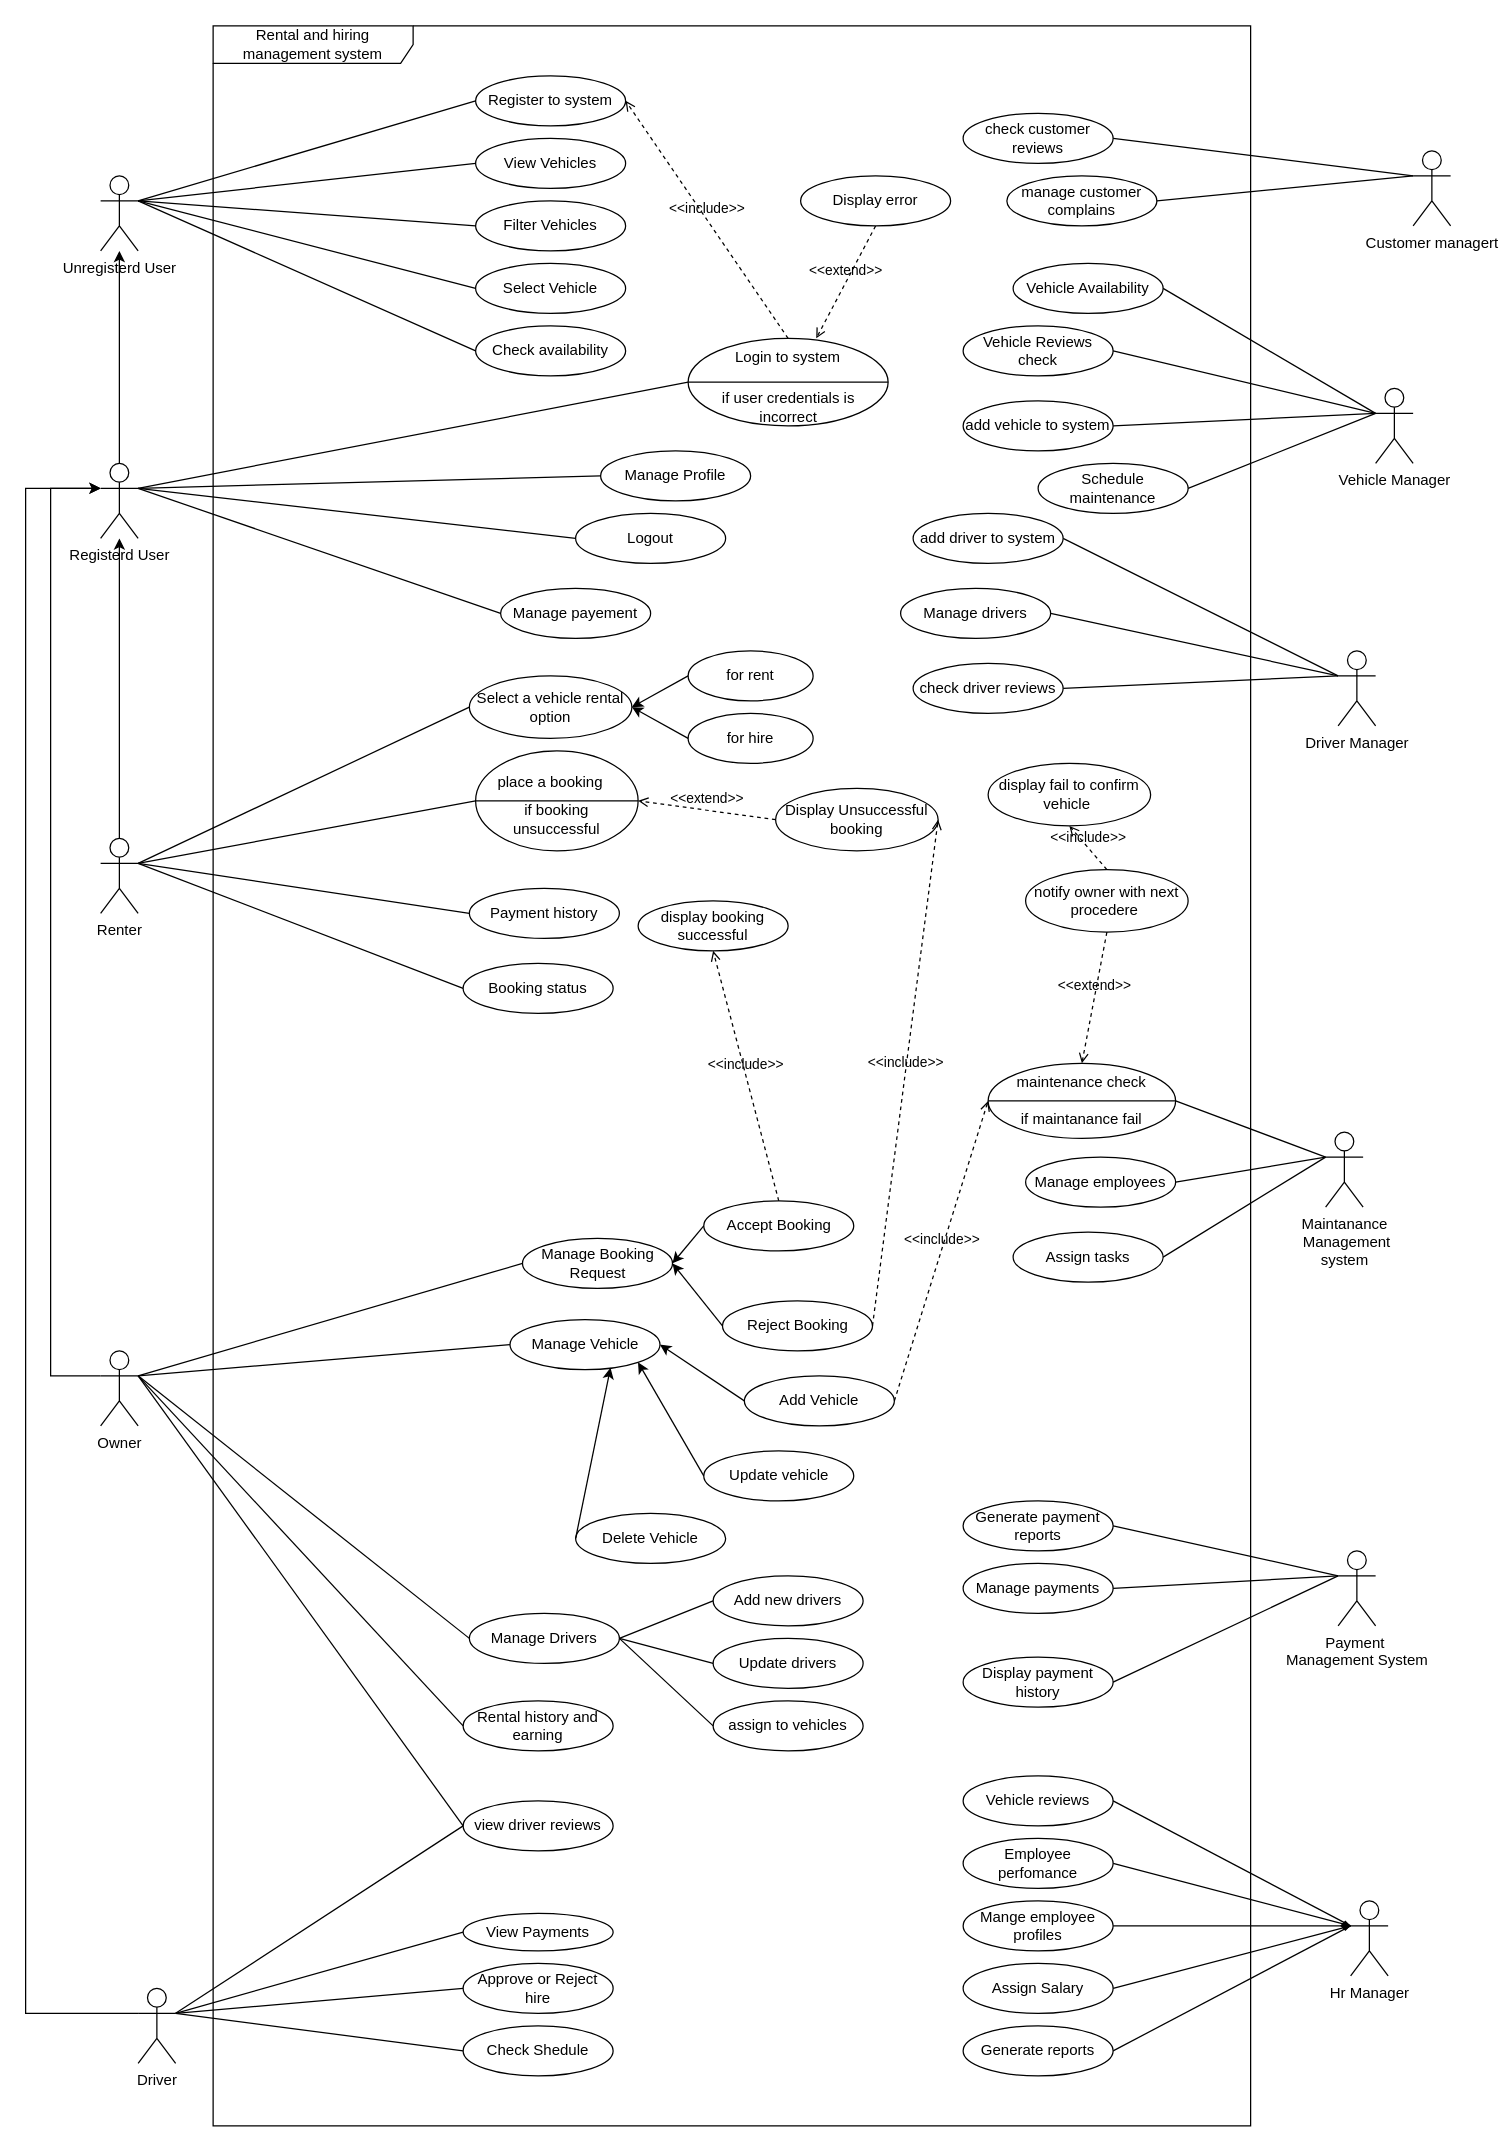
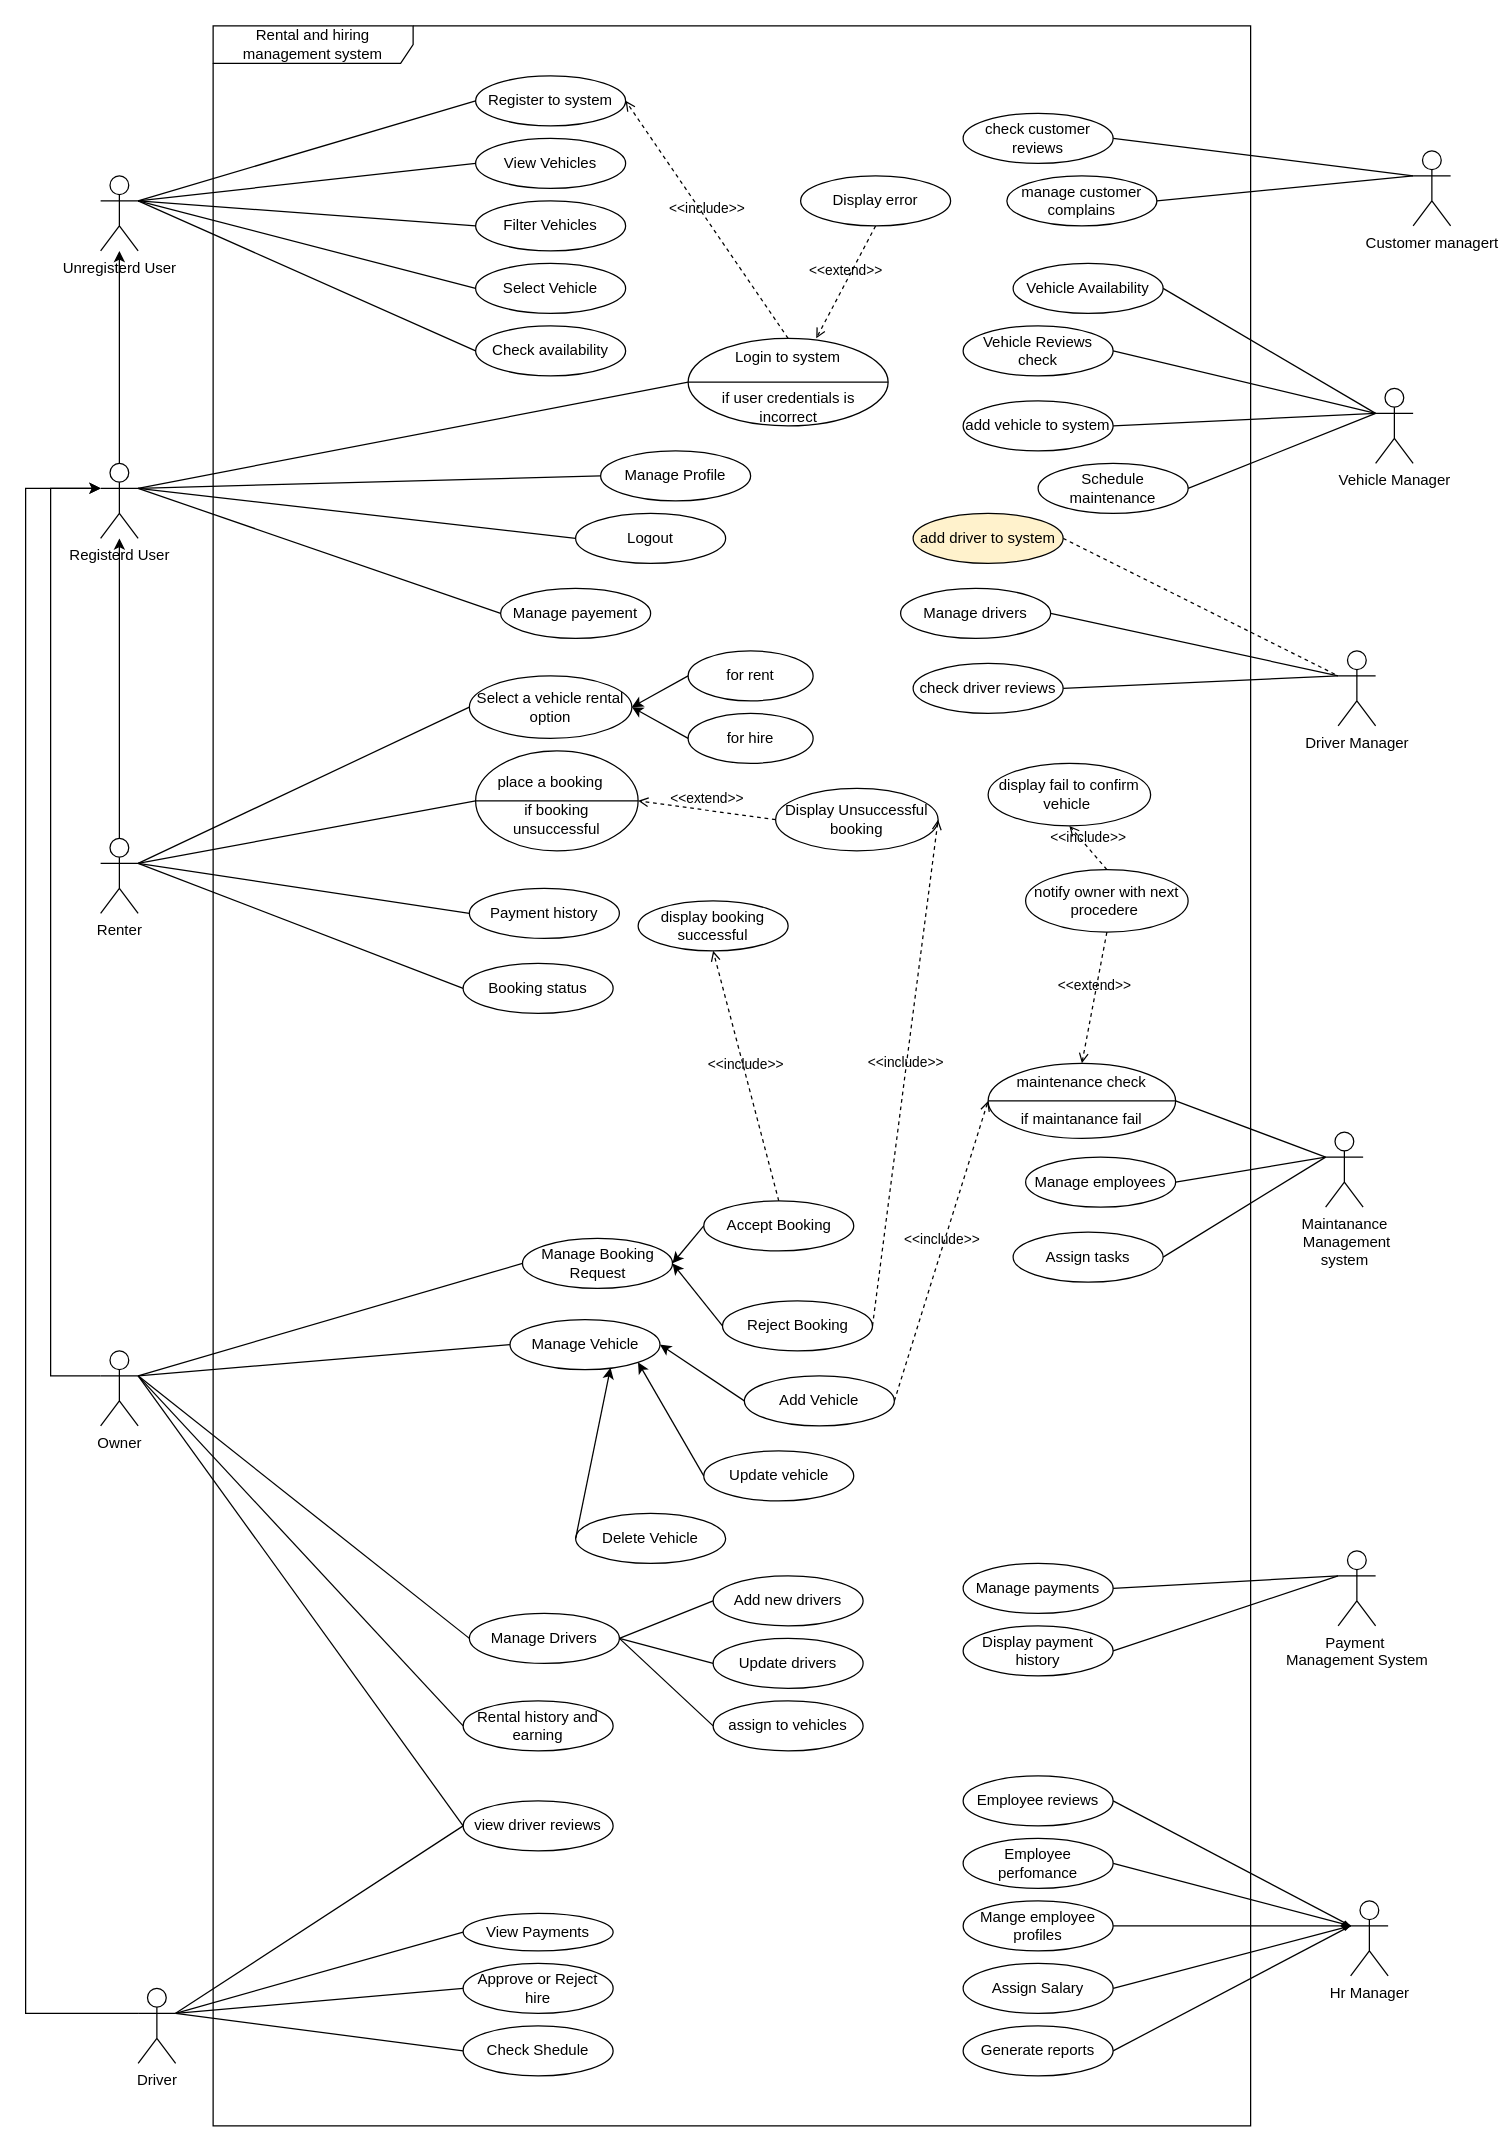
(988, 538) -> (988, 538)
(1198, 606) -> (1198, 606)
(1038, 1526) -> none
(1223, 1550) -> none
(1038, 1682) -> (1038, 1651)
(1038, 1801) -> (1038, 1801)
